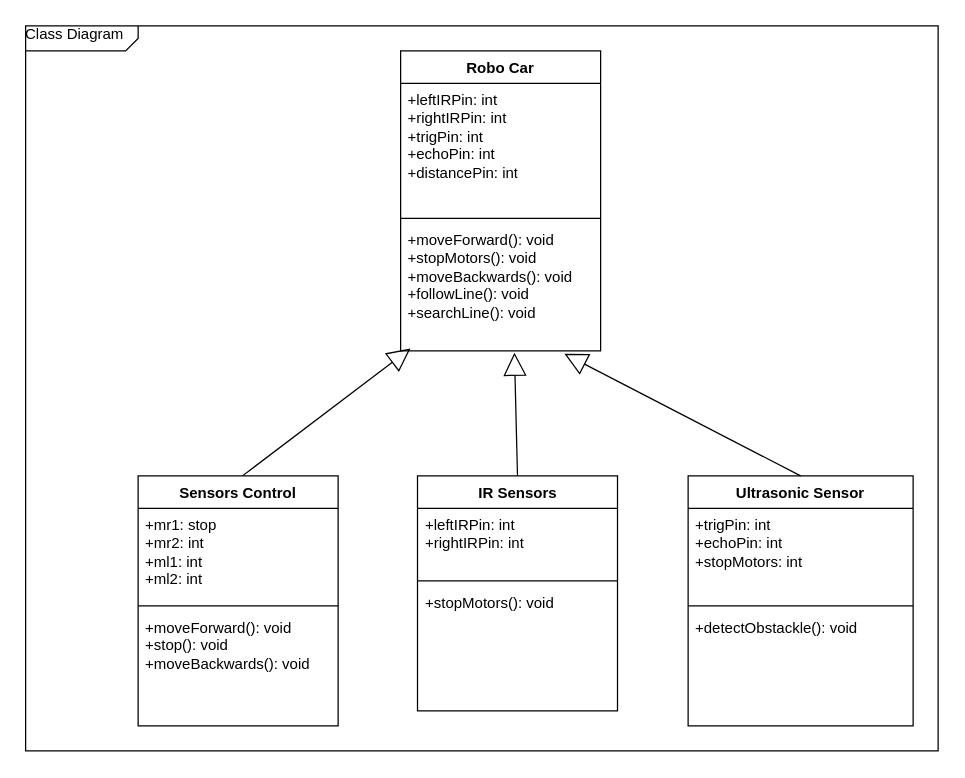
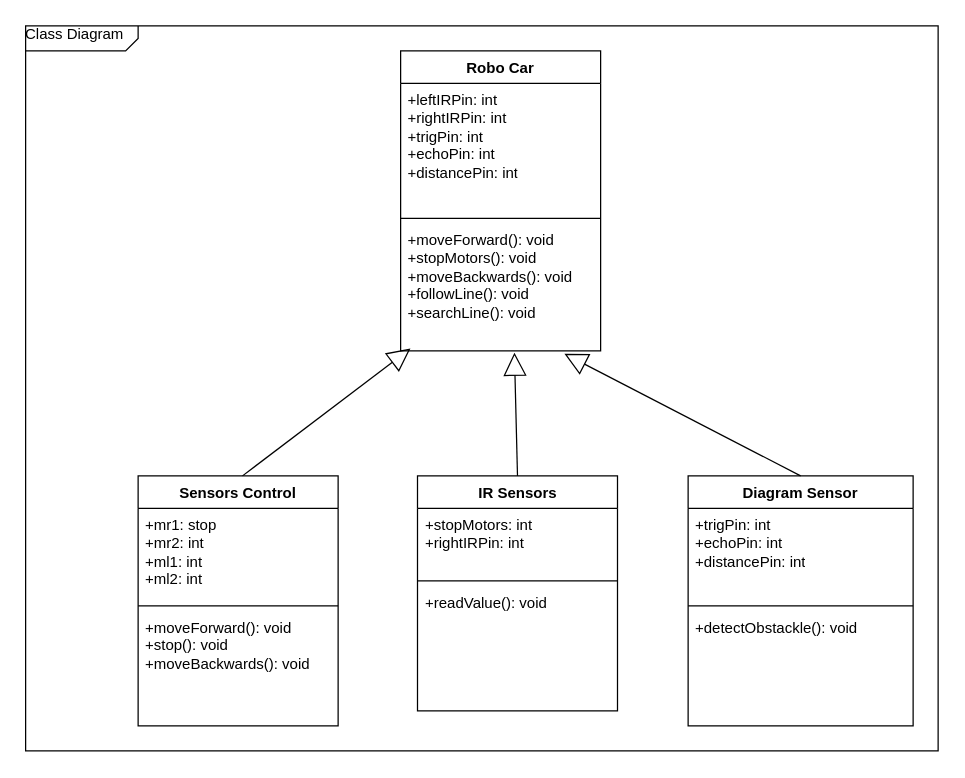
(801, 493) -> (801, 493)
(483, 535) -> (487, 535)
(757, 544) -> (757, 544)
(500, 603) -> (493, 603)
